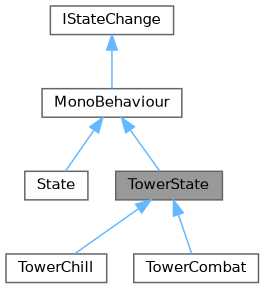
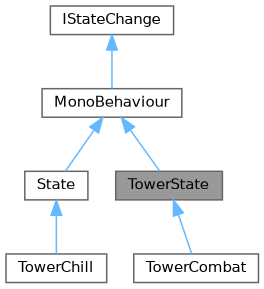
(107, 231) -> (56, 235)
